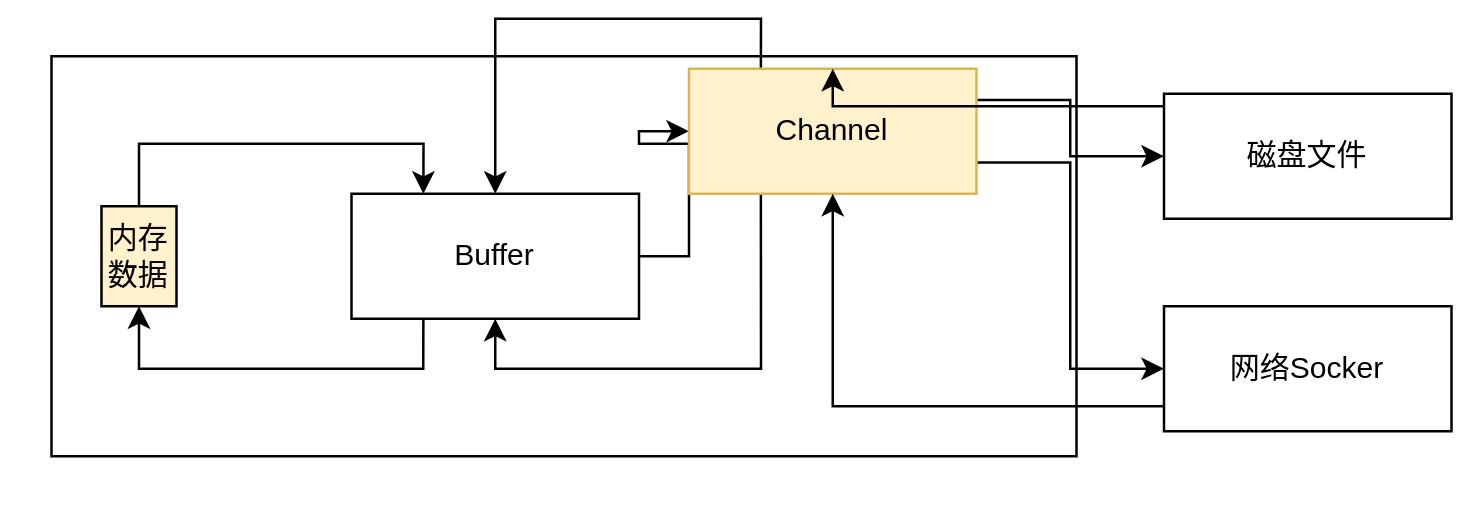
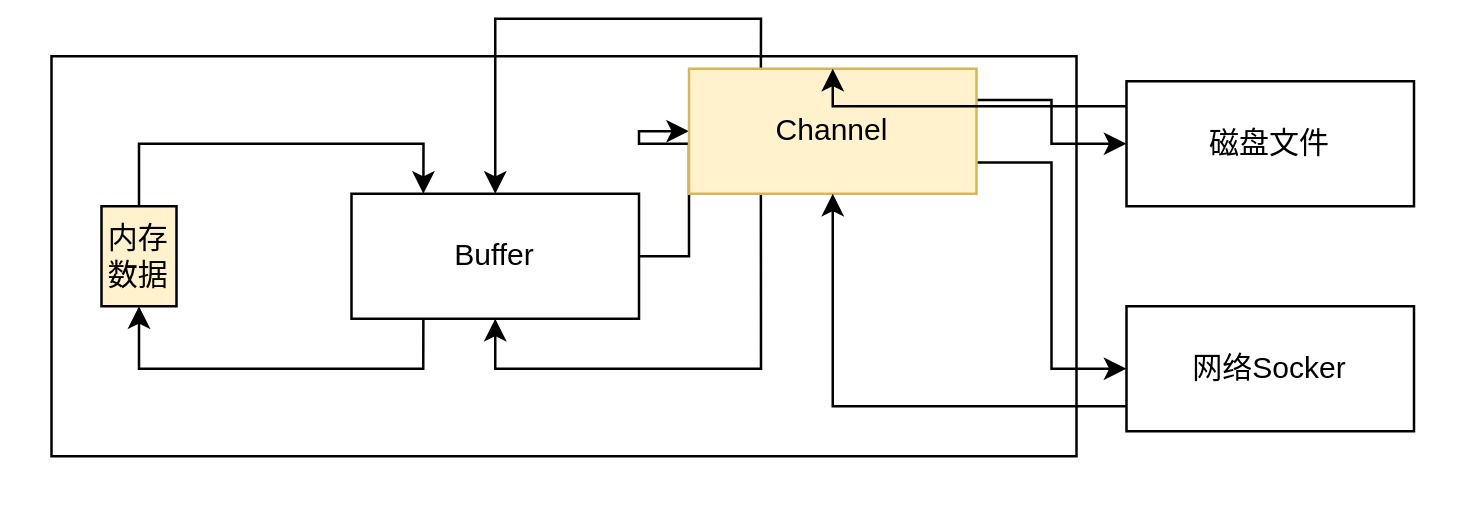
(1308, 156) -> (1270, 144)
(1308, 369) -> (1270, 369)
